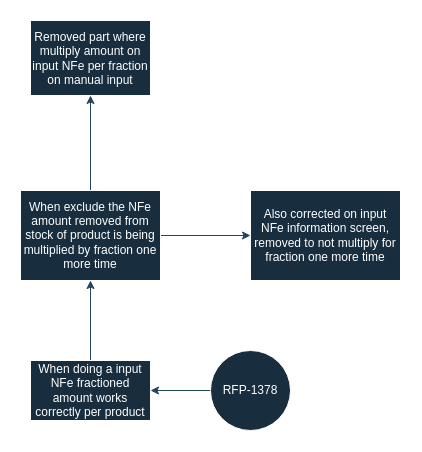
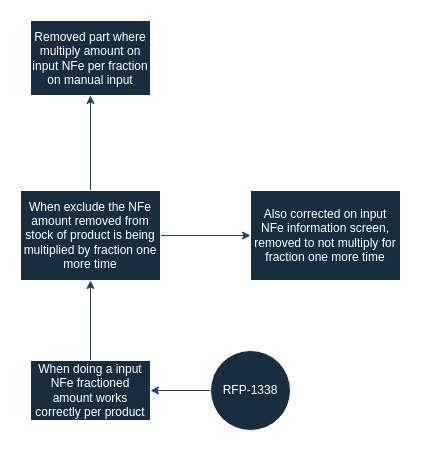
(251, 391) -> (251, 391)
